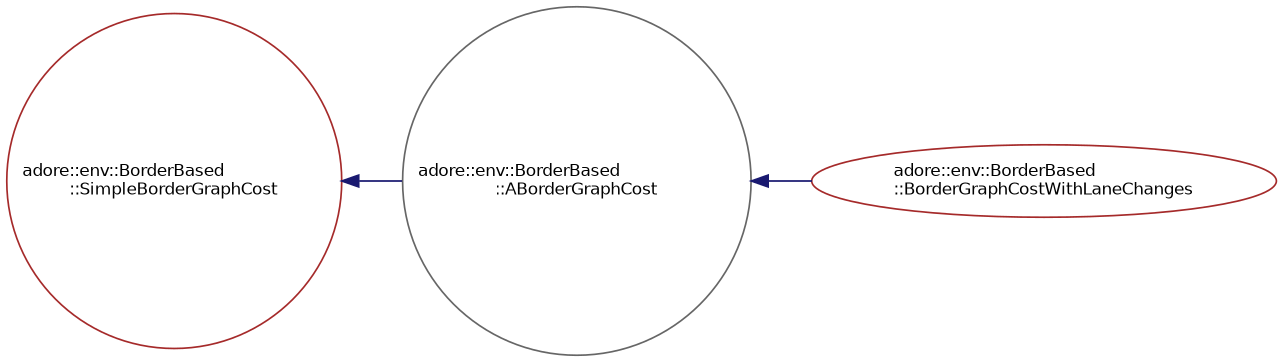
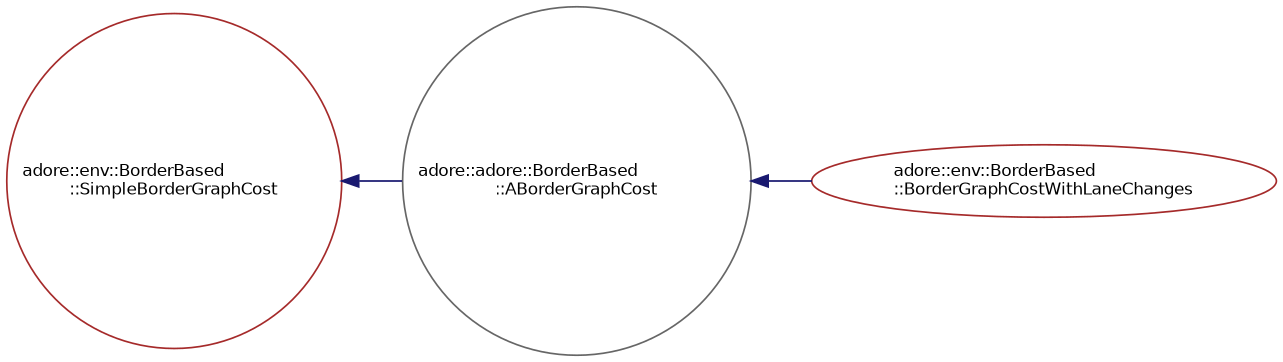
(577, 181) -> (577, 181)
